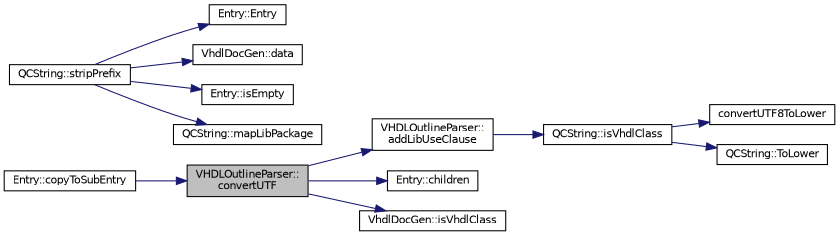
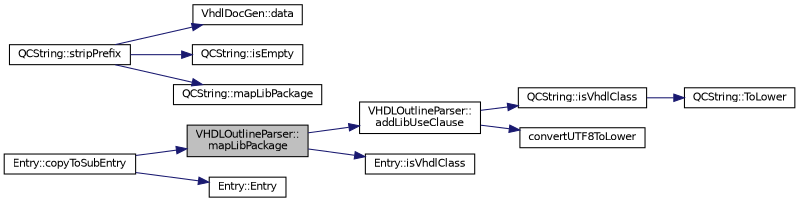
(146, 44) -> (167, 177)
(248, 95) -> (248, 55)
(686, 125) -> (495, 127)
(248, 181) -> (248, 141)
(433, 181) -> none
(433, 221) -> (420, 164)
